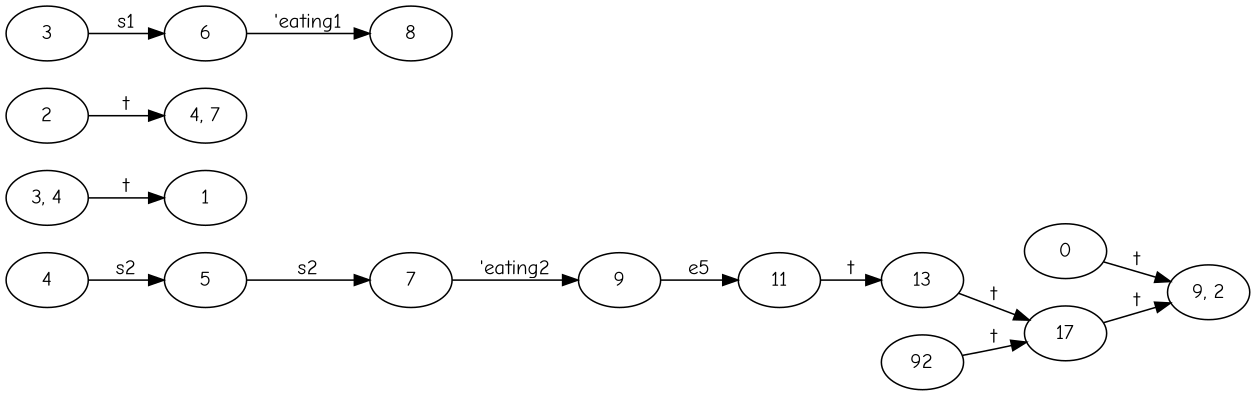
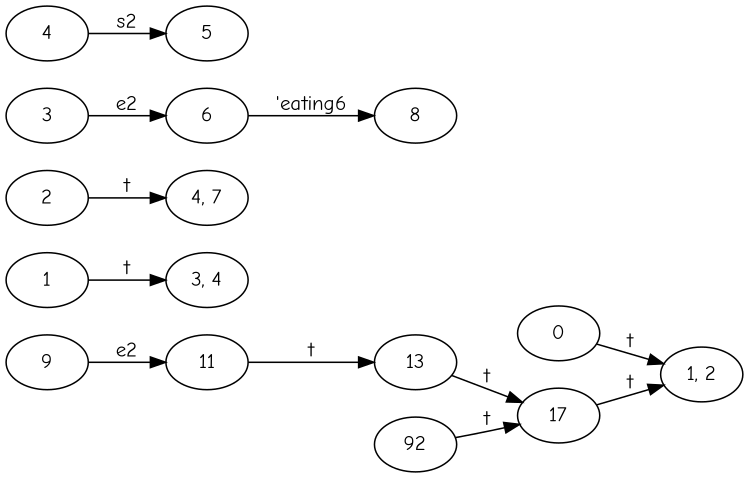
(126, 22) -> (127, 104)
(308, 22) -> (311, 104)
(118, 198) -> (119, 280)
(699, 269) -> (127, 351)
(411, 280) -> none
(1209, 292) -> (702, 374)
